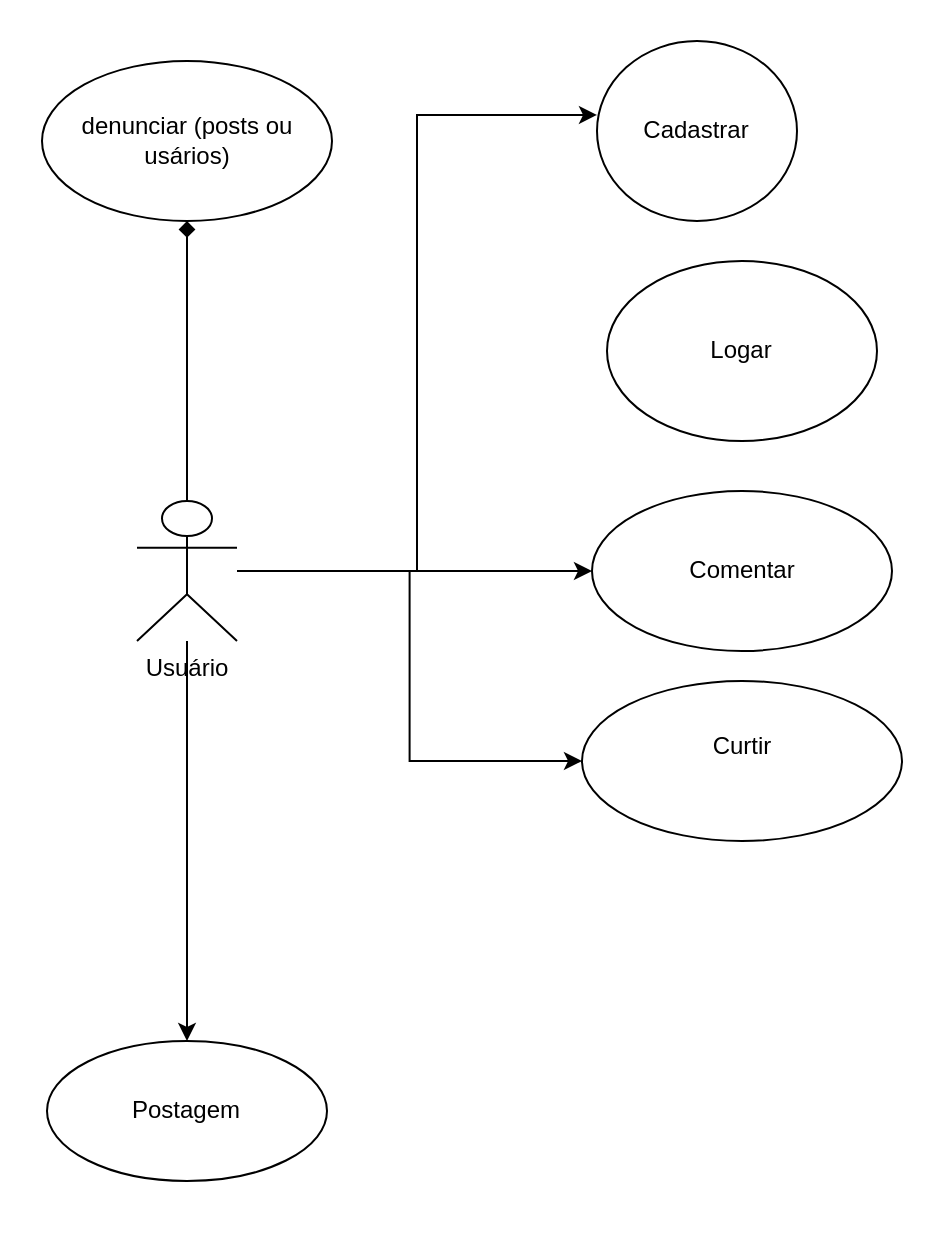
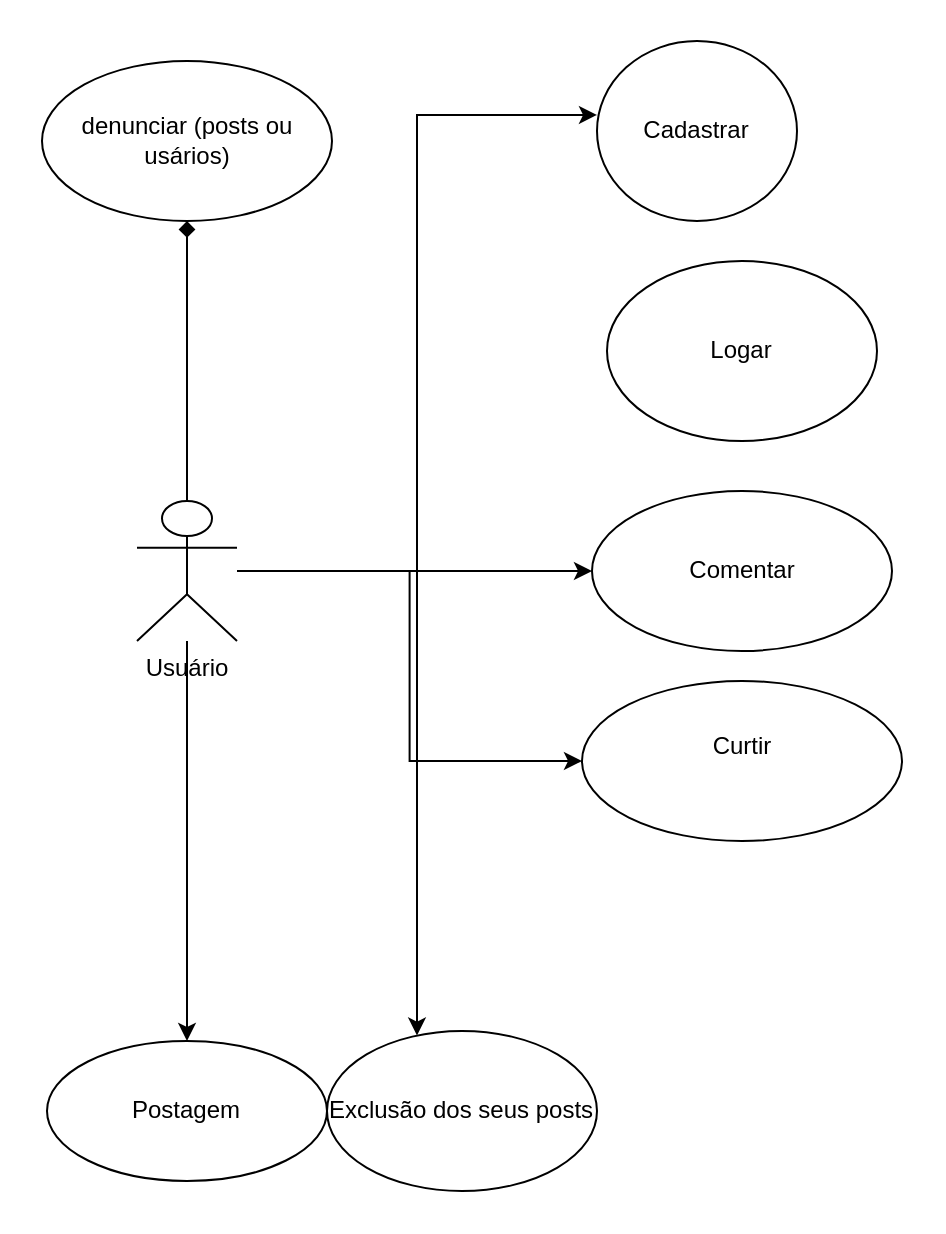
none -> (417, 798)
none -> (462, 1111)
